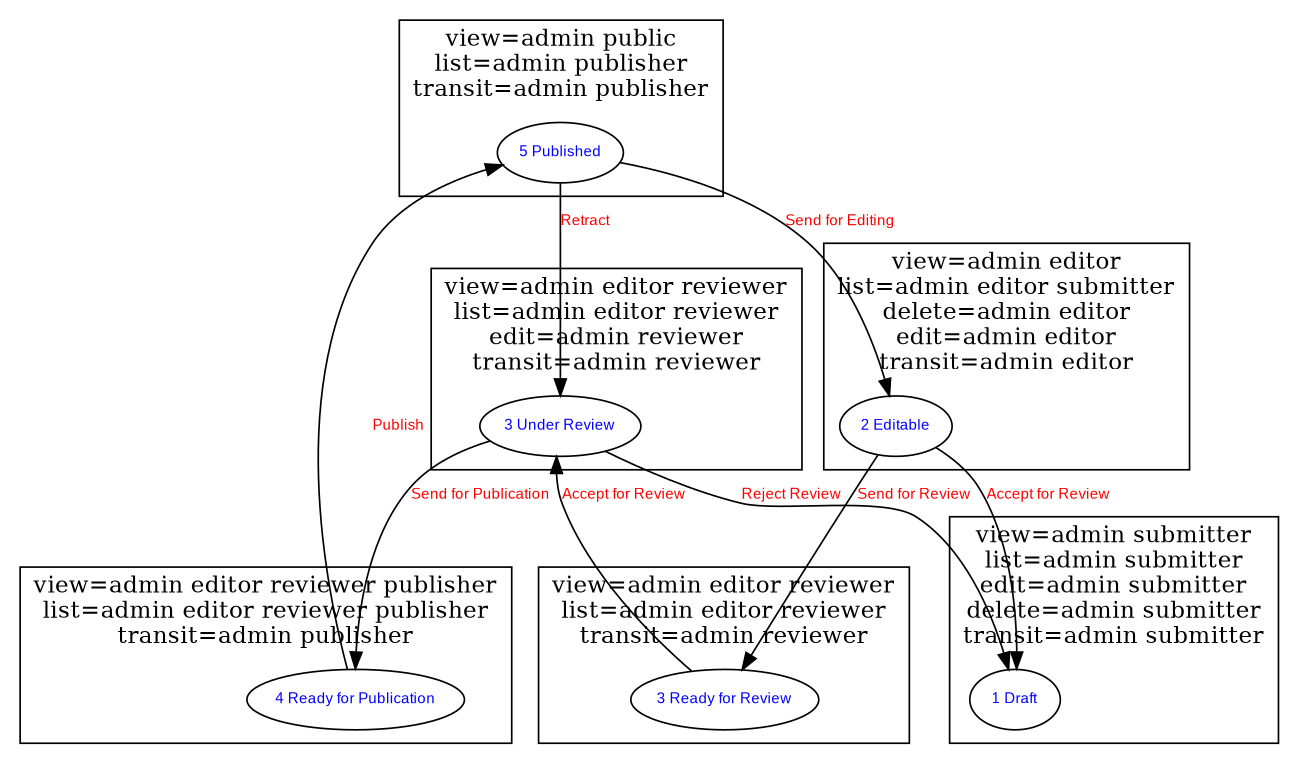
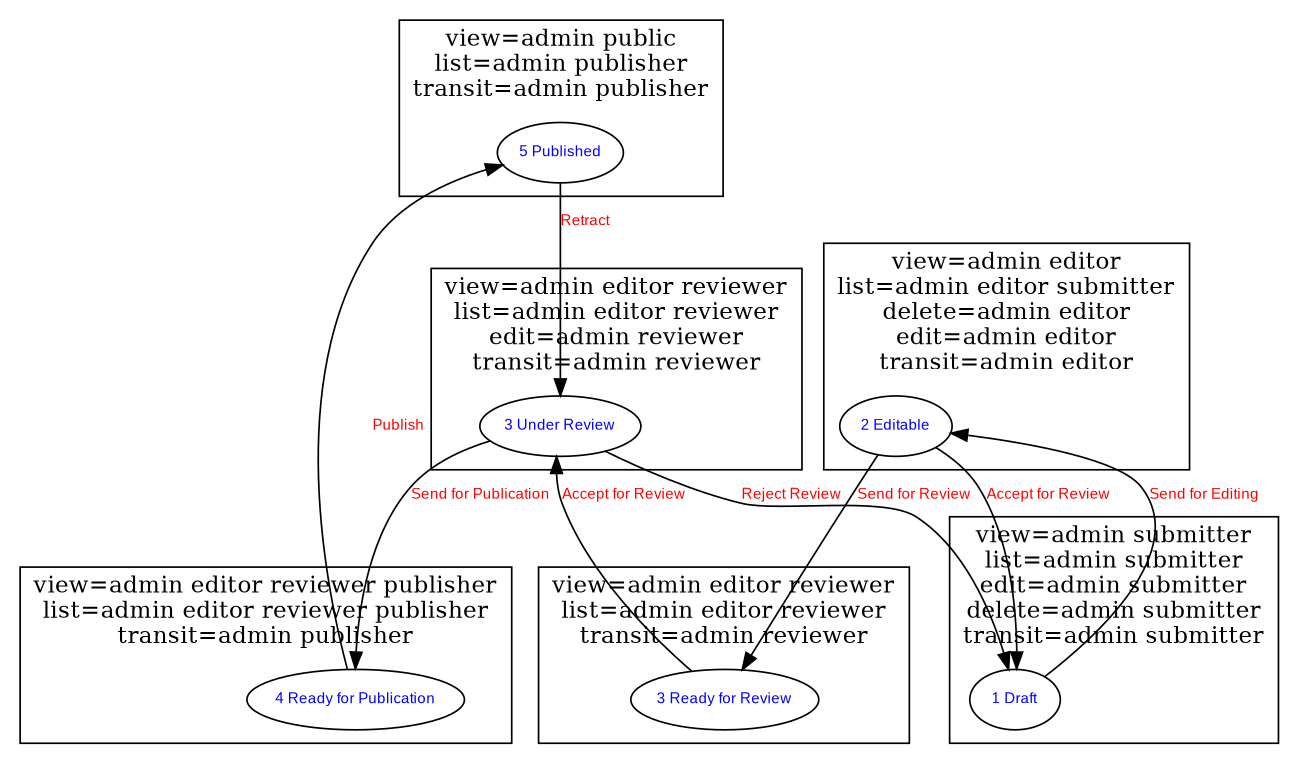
(789, 228) -> (1148, 500)
